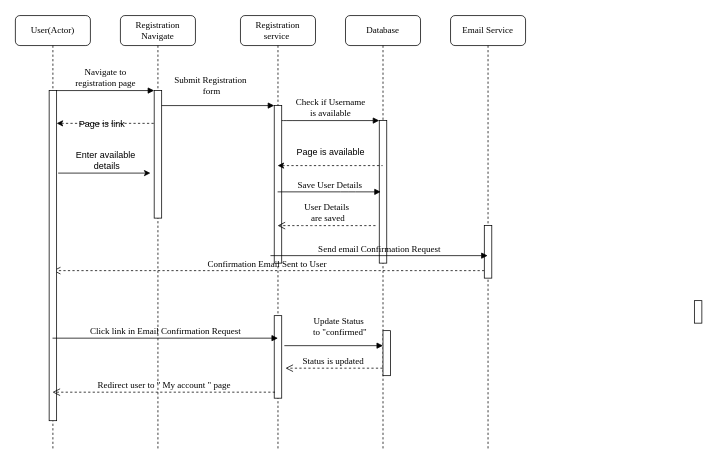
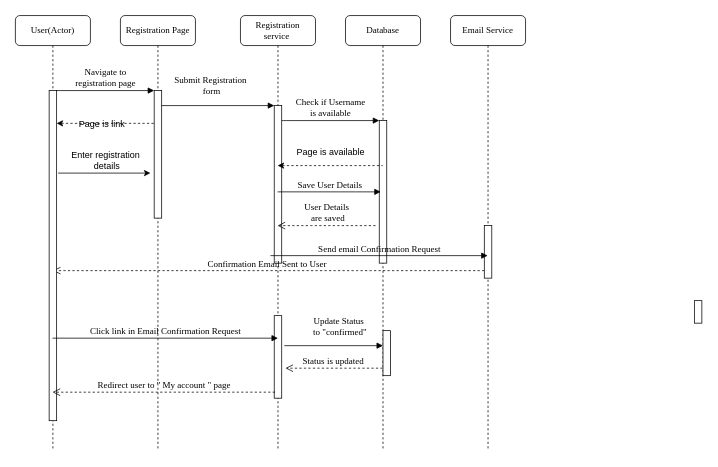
(158, 30) -> (158, 30)
(106, 160) -> (106, 160)
